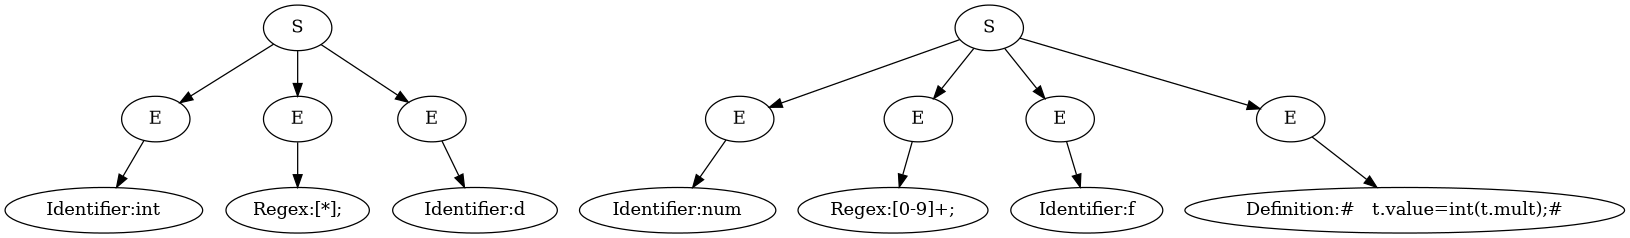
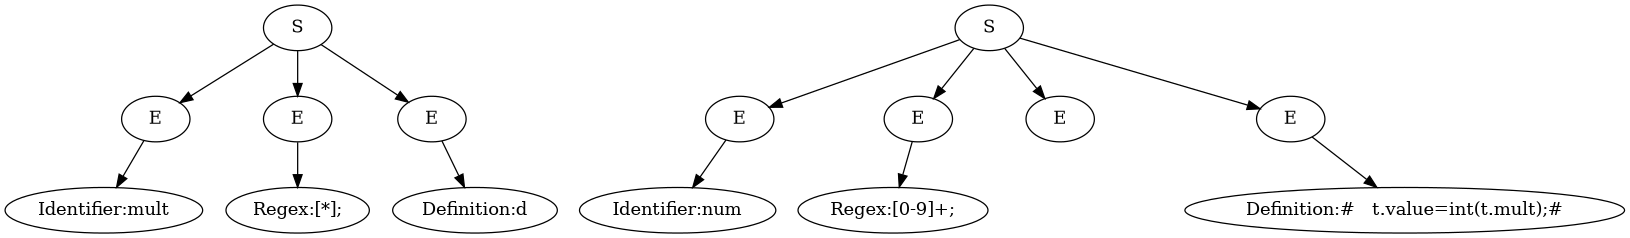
(104, 210) -> (104, 210)
(475, 210) -> (475, 210)
(1087, 210) -> none
